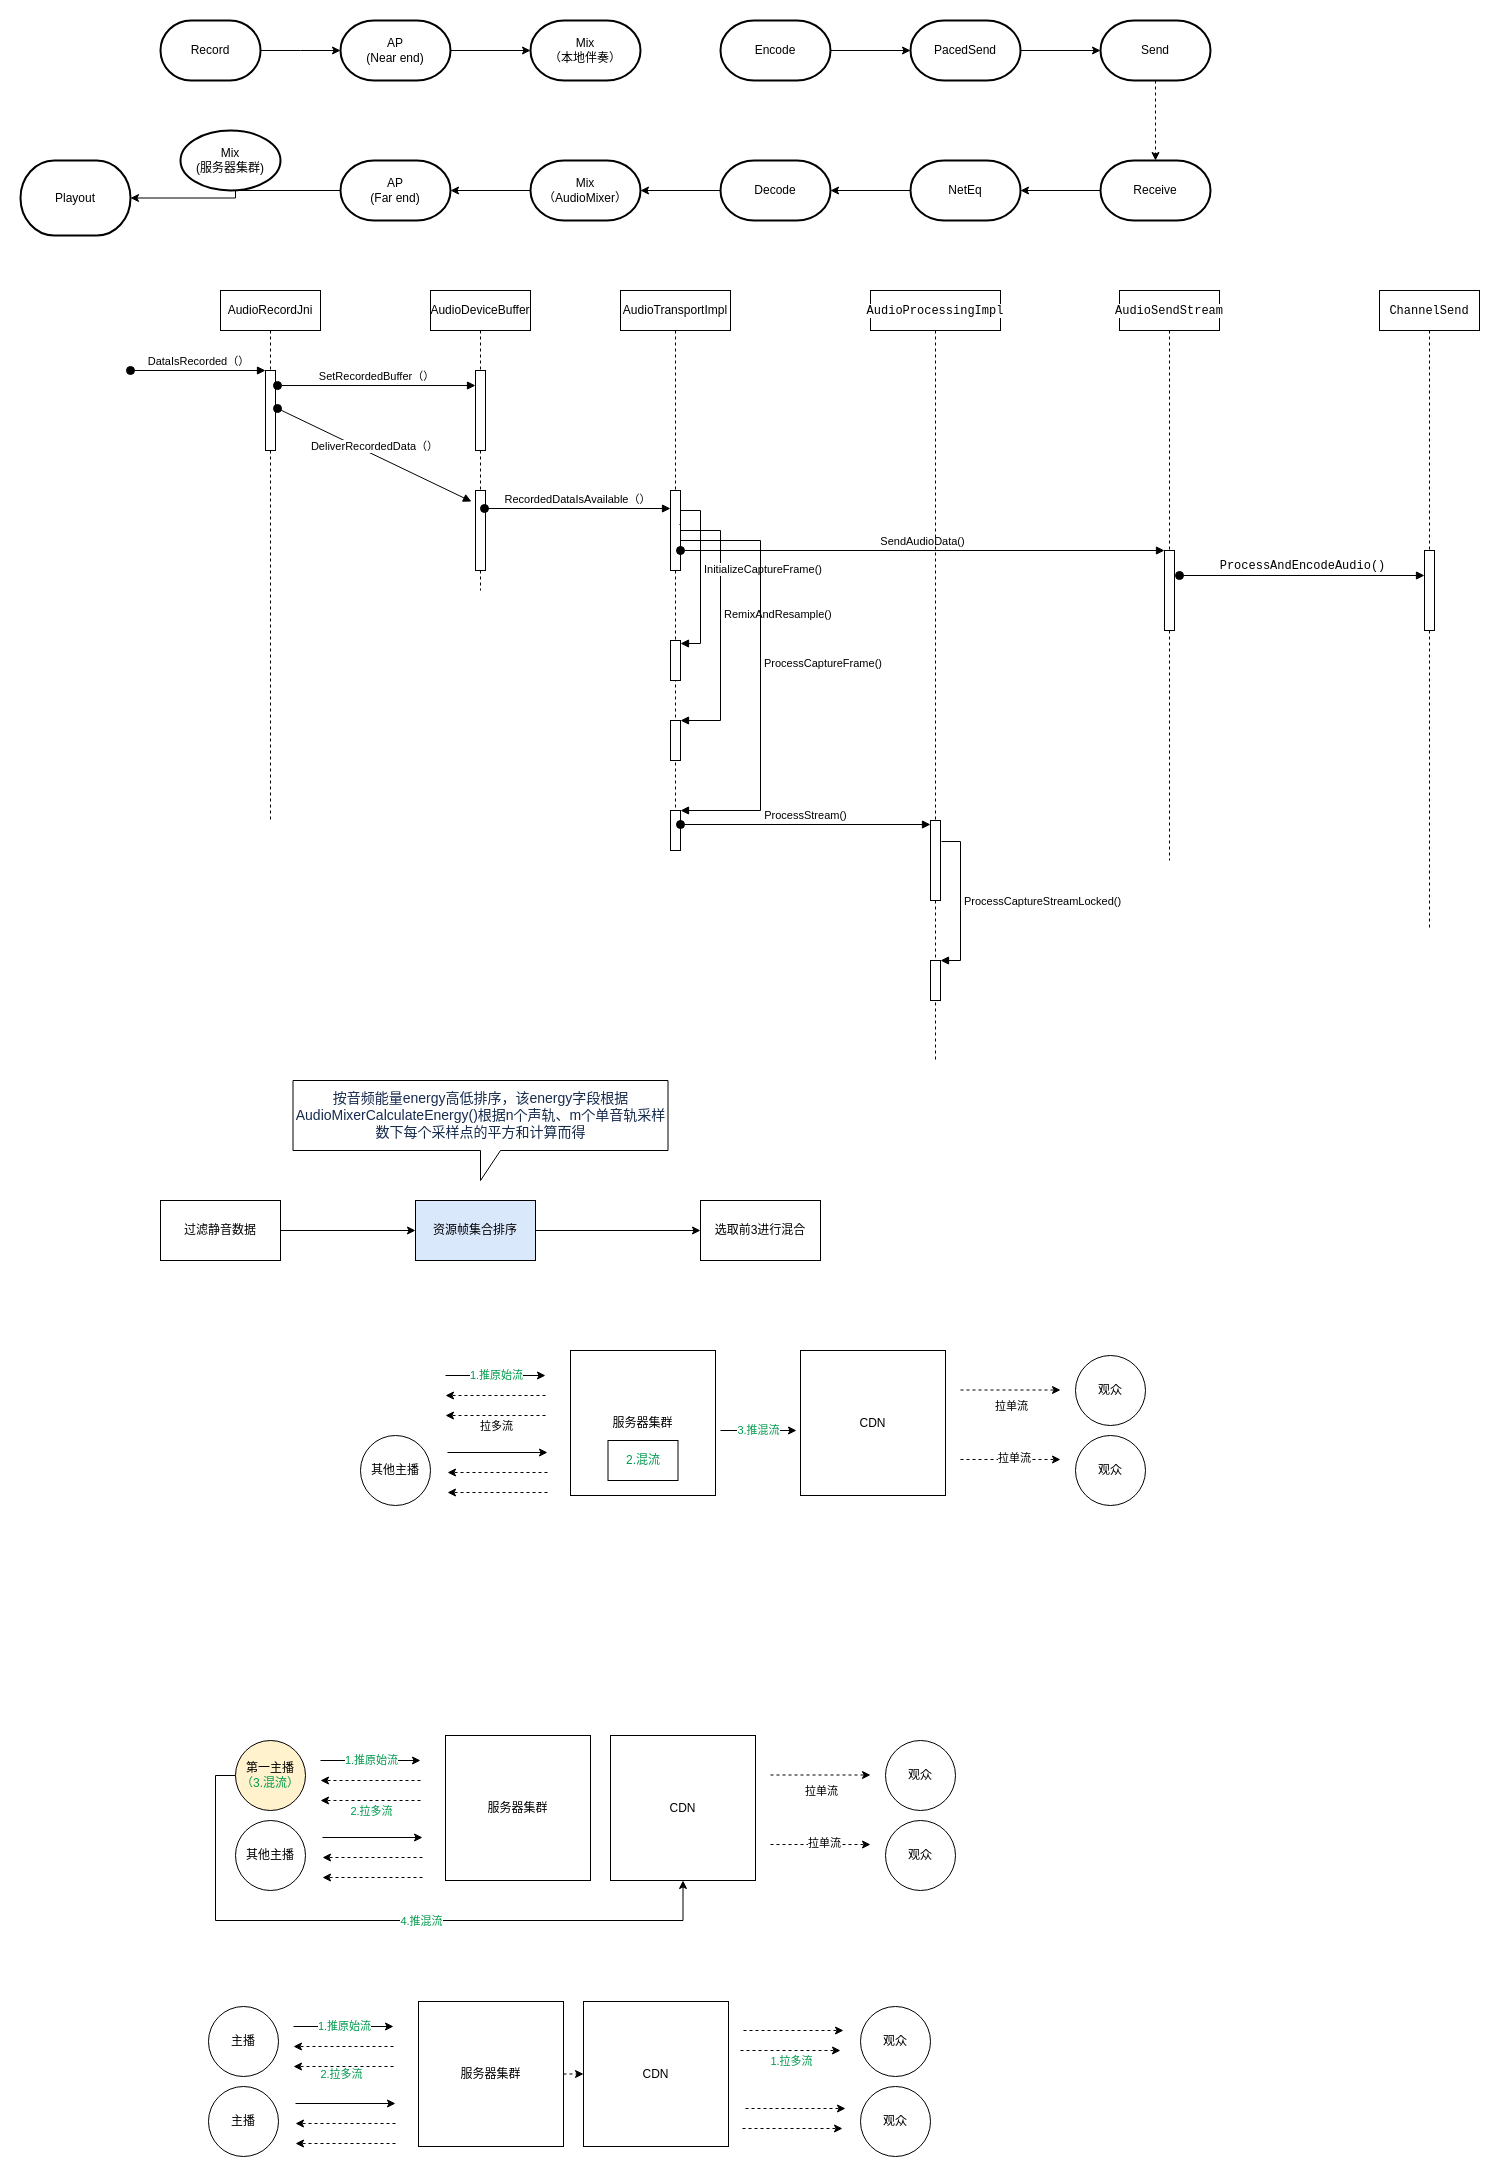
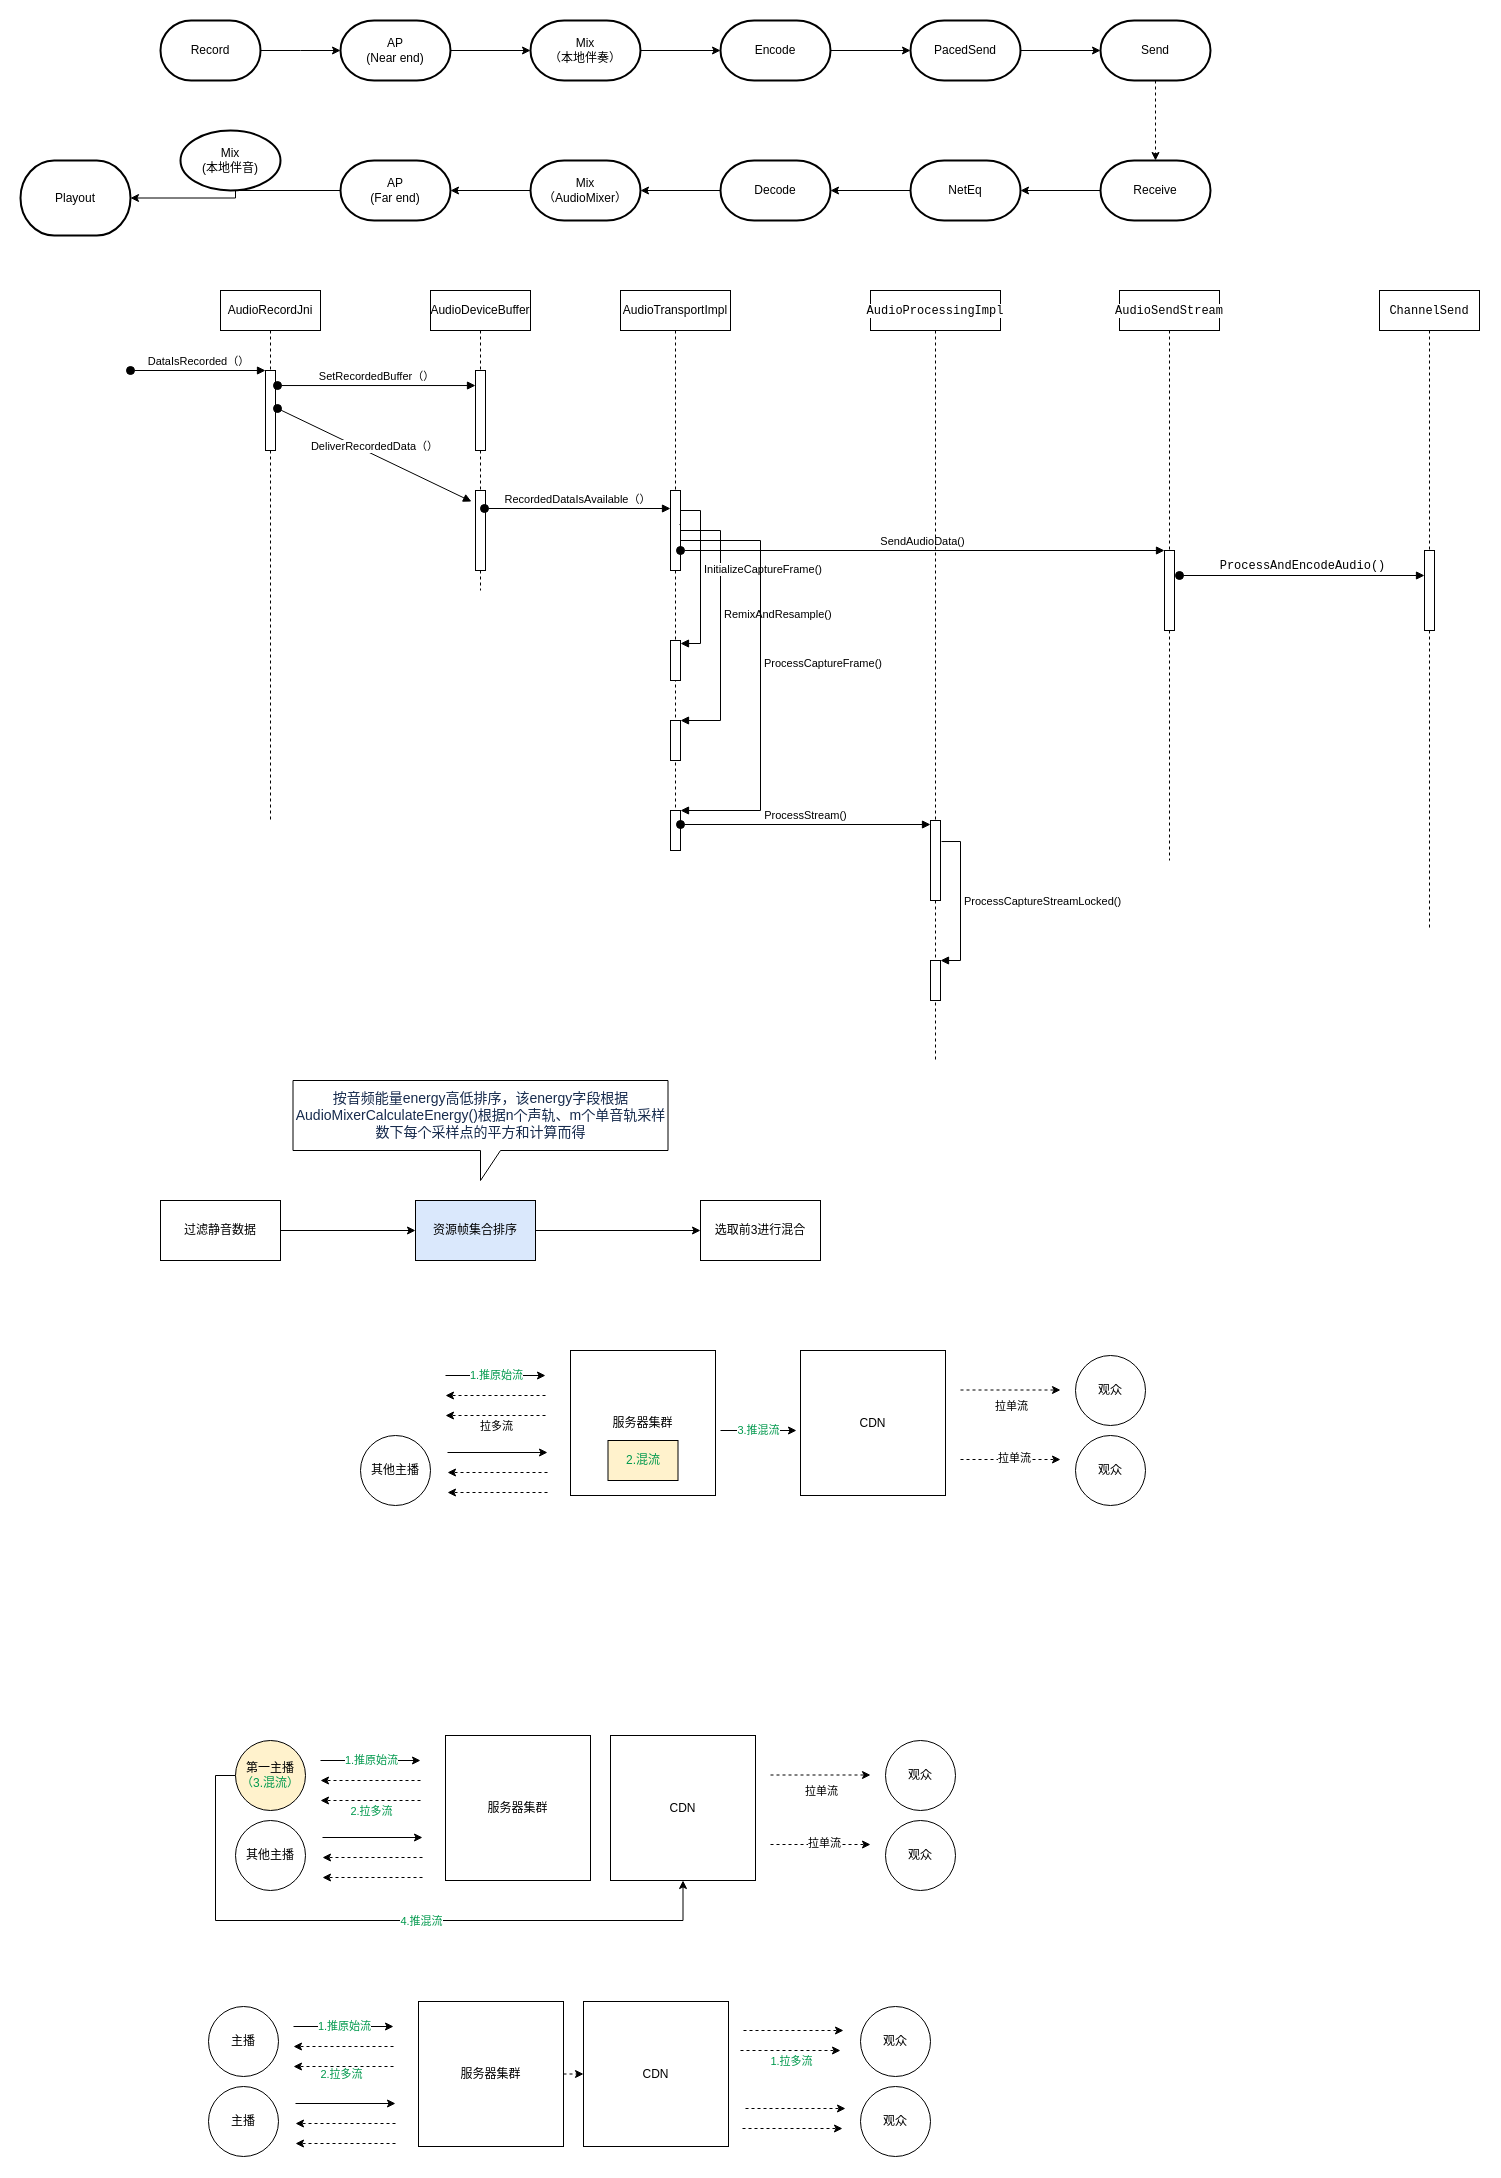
none -> (677, 51)
(231, 161) -> (231, 161)
(643, 1461) -> (643, 1461)
